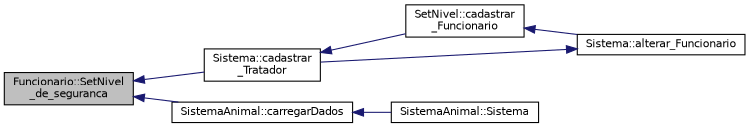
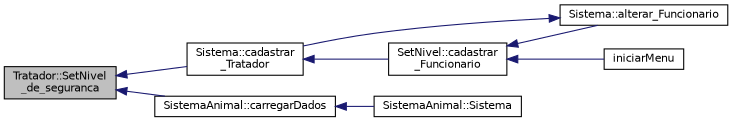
none -> (644, 59)
(69, 89) -> (60, 83)
